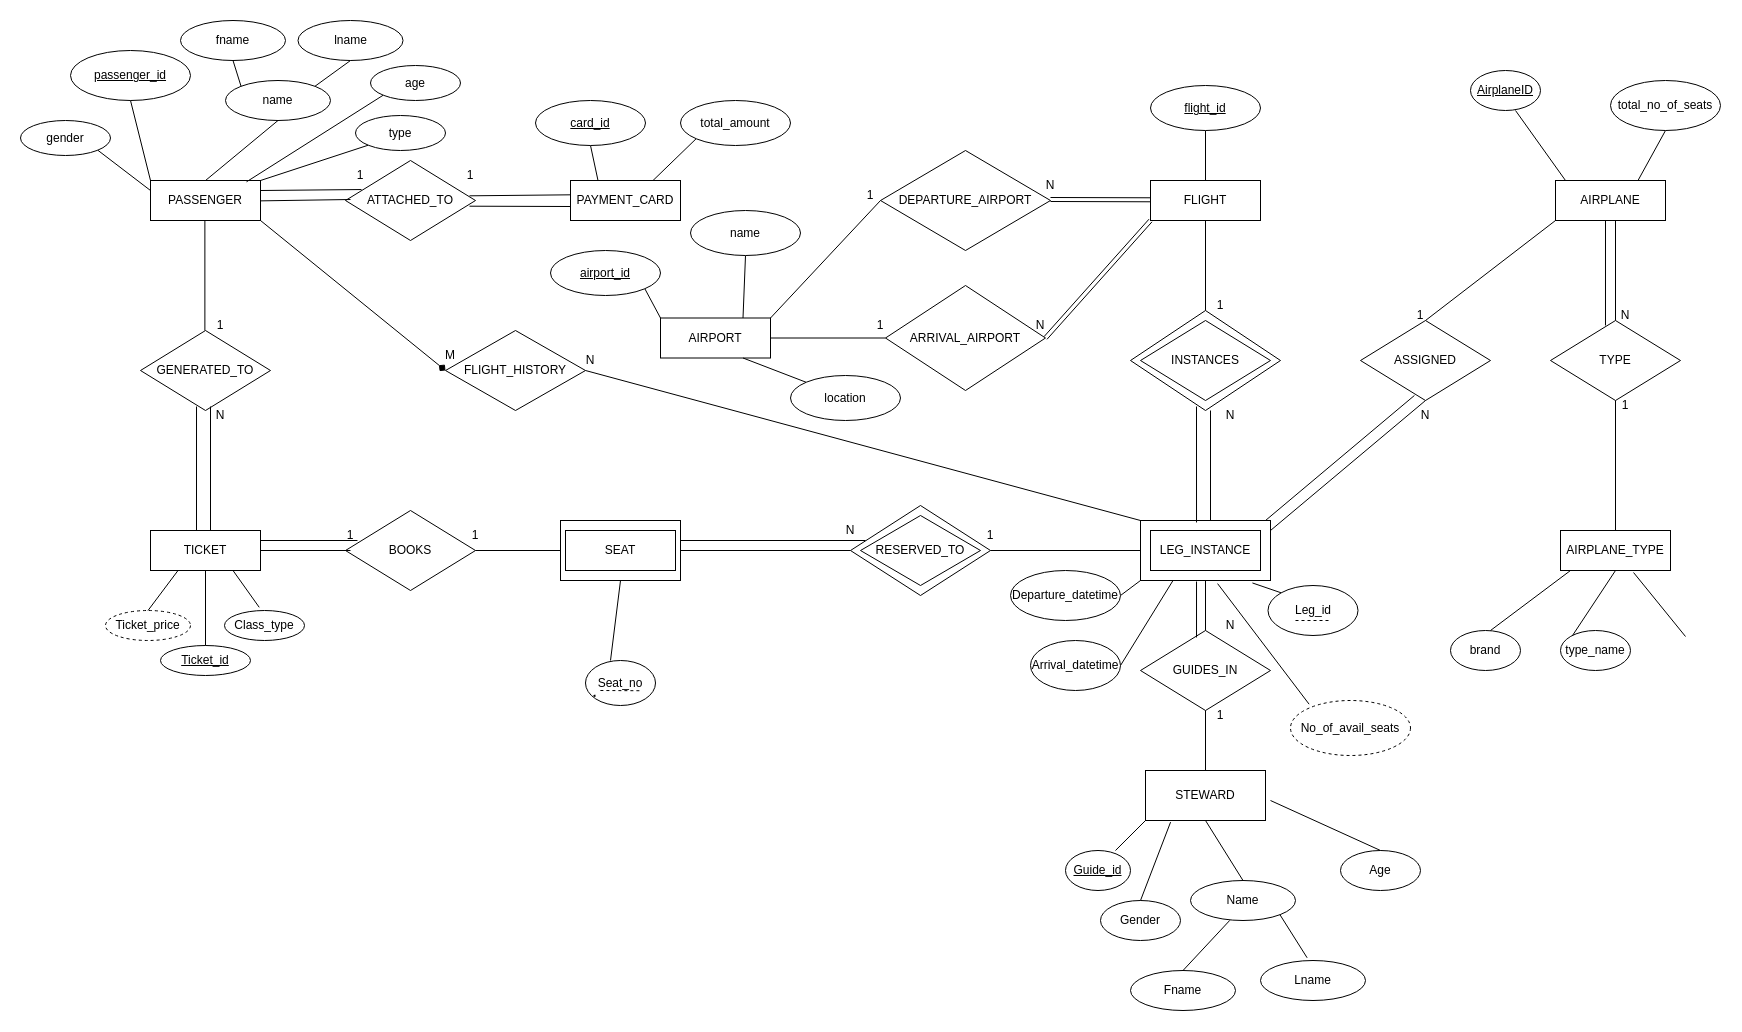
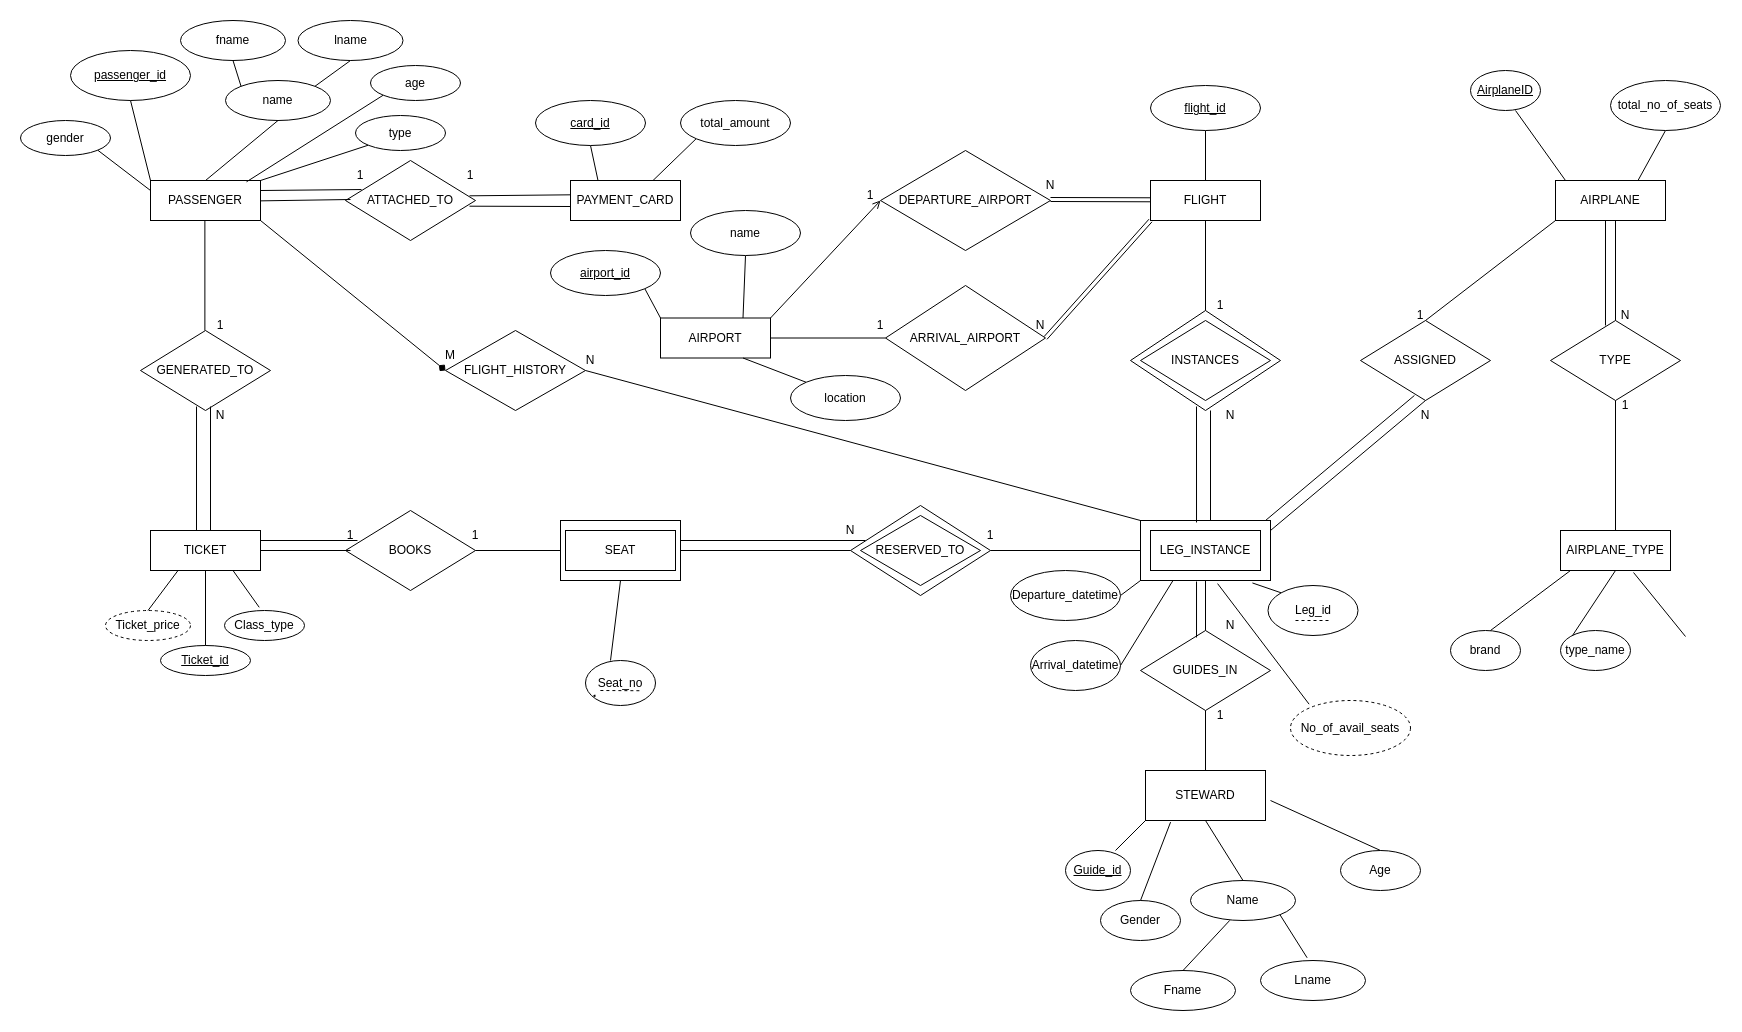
(878, 203) -> (877, 204)
